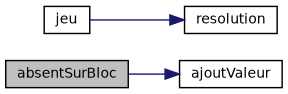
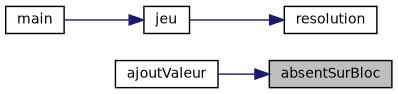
none -> (35, 20)
(147, 74) -> (236, 74)
